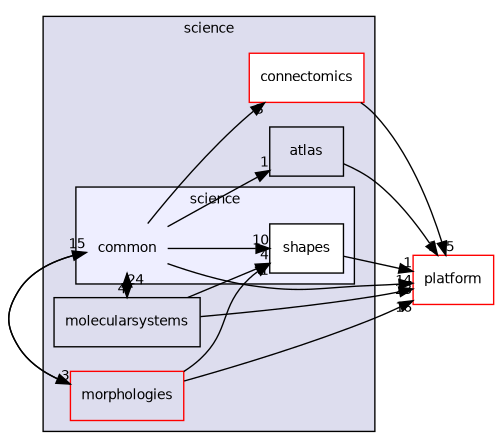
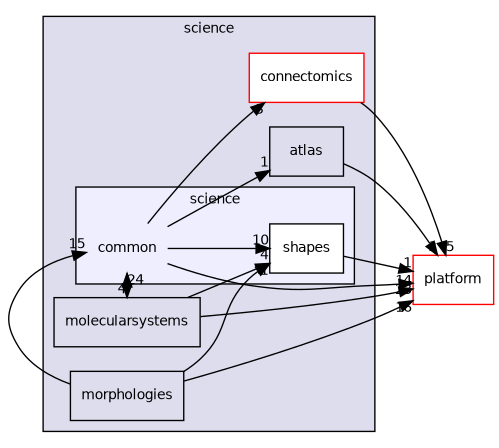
(12, 305) -> none
(127, 396) -> (127, 396)
